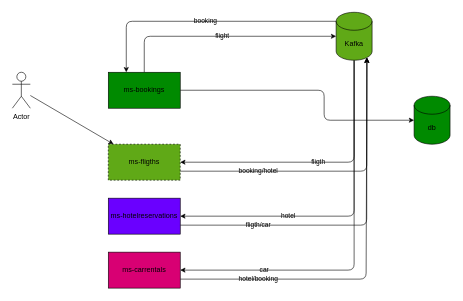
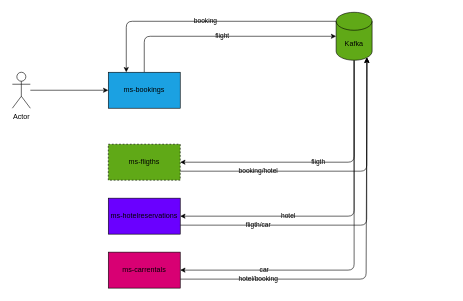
(144, 90) -> (144, 90)
(325, 117) -> none
(70, 119) -> (102, 90)
(432, 120) -> none
